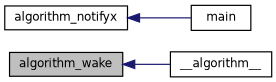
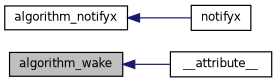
(221, 18) -> (221, 18)
(221, 64) -> (221, 64)
